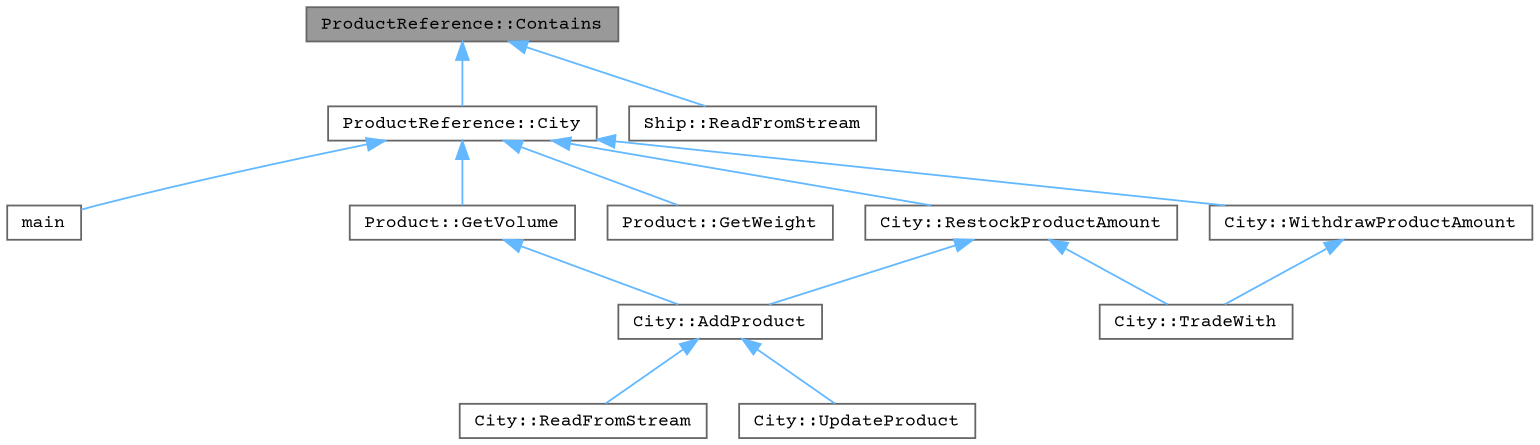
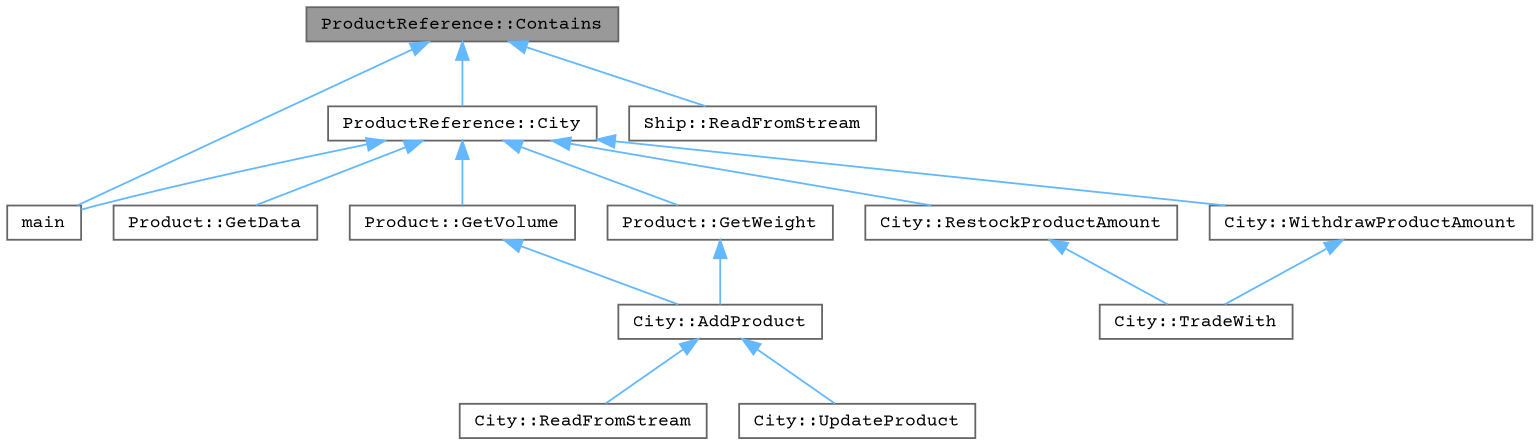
none -> (245, 127)
none -> (215, 223)
(862, 275) -> (720, 281)
